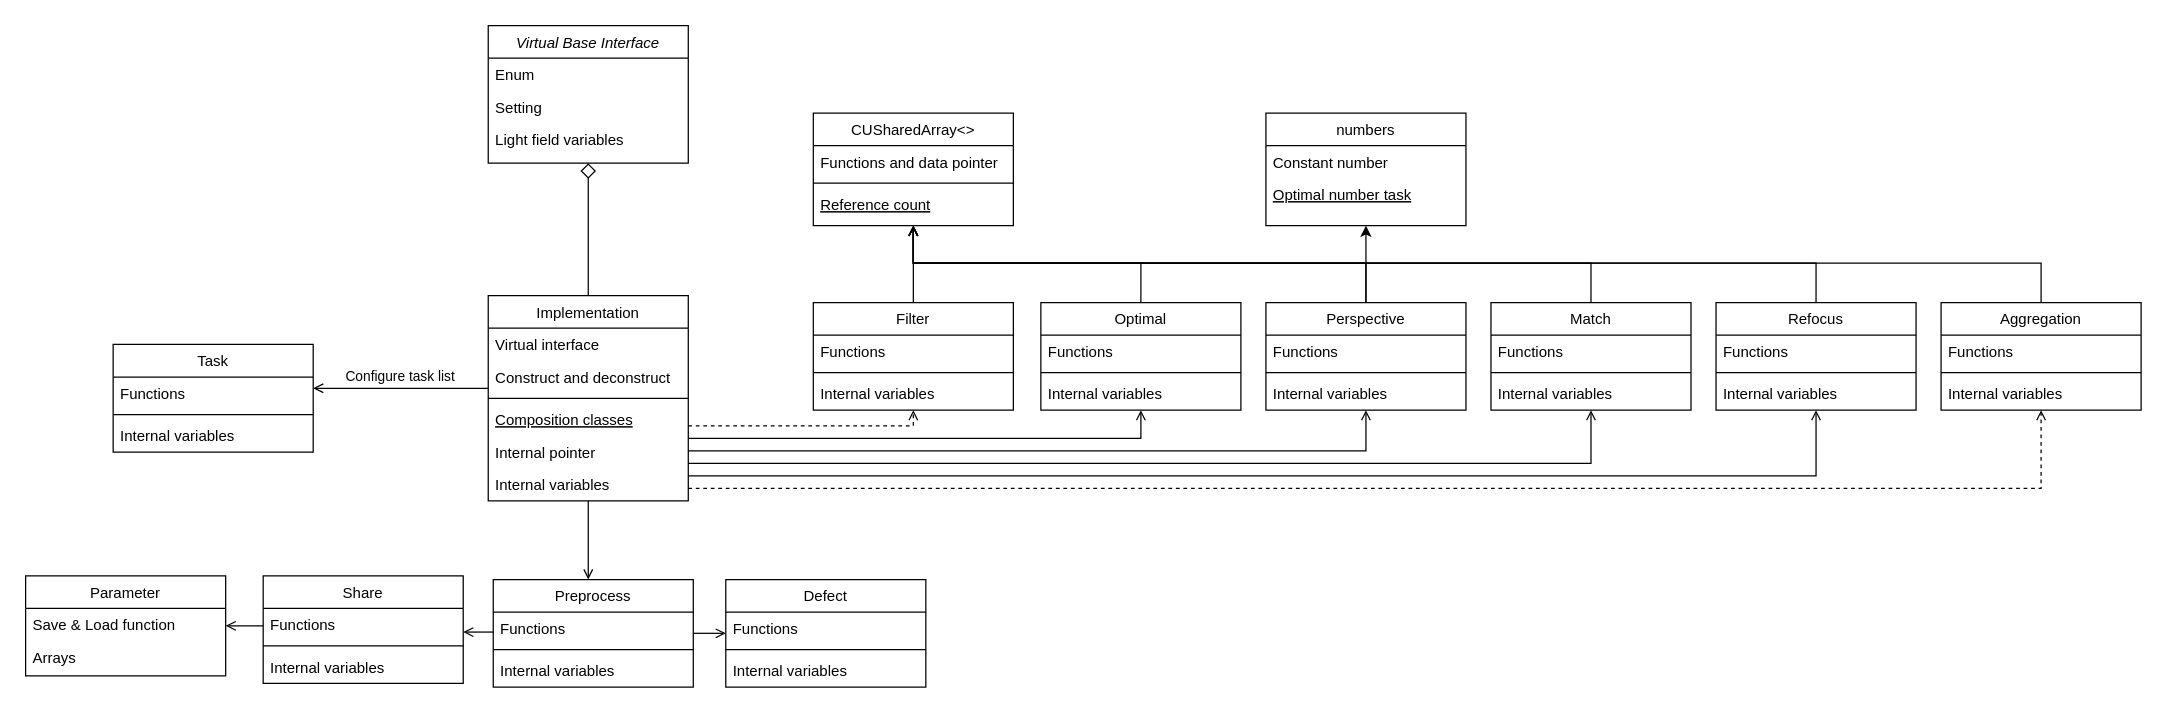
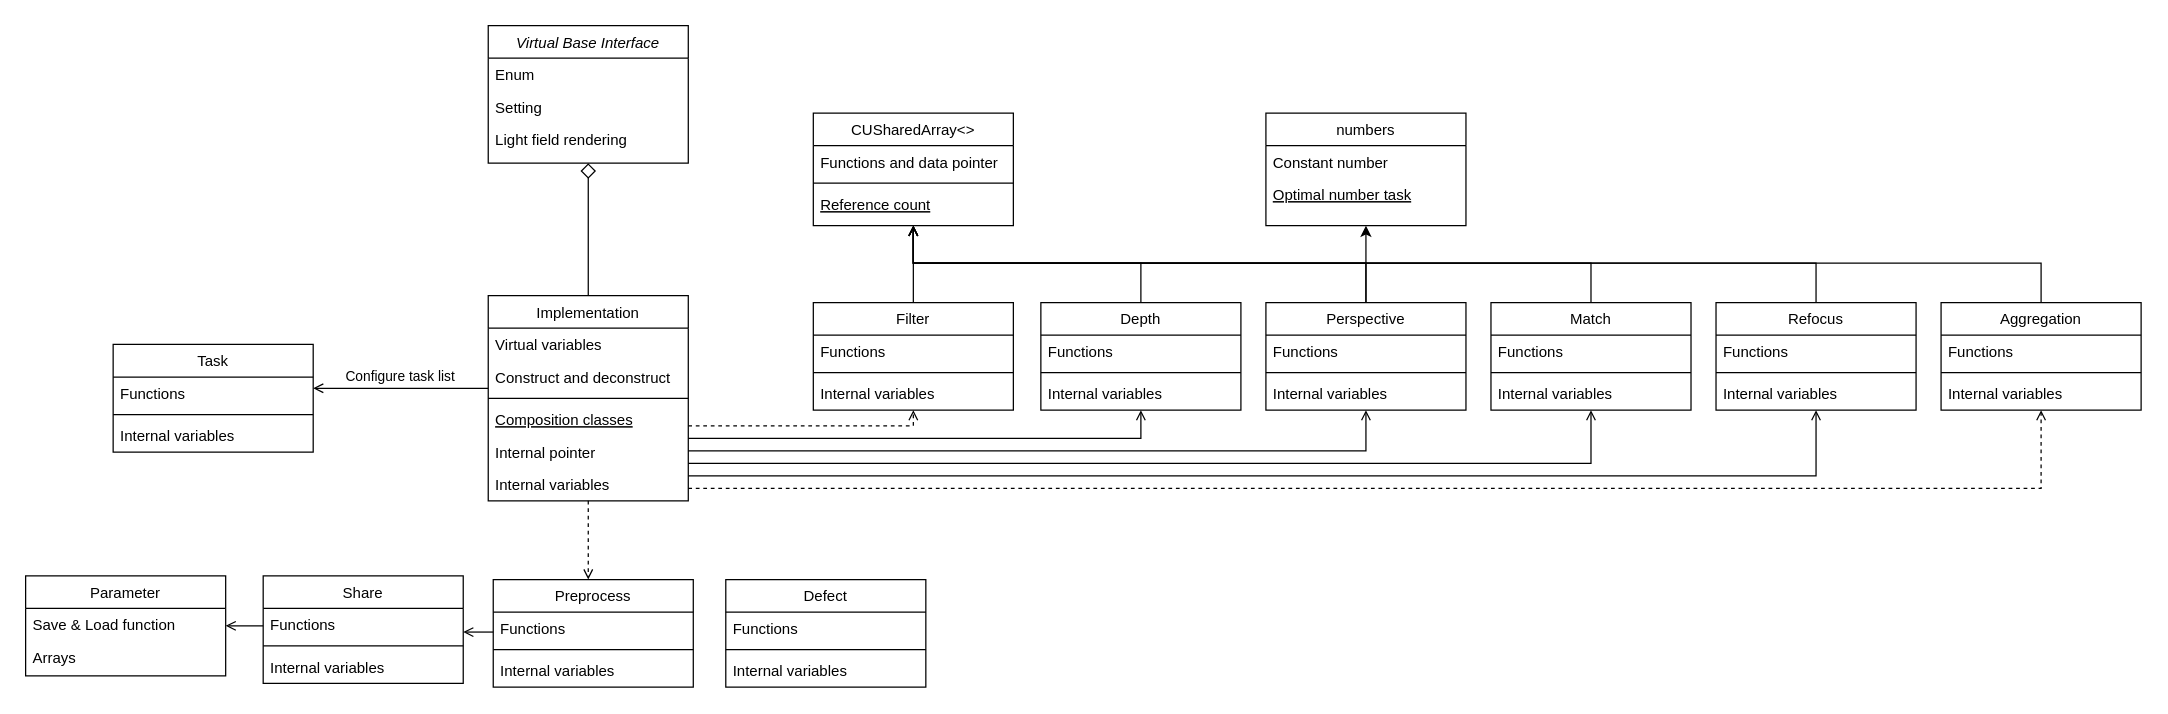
(570, 140) -> (572, 140)
(1140, 319) -> (1140, 319)
(559, 345) -> (557, 345)
(588, 539) -> (588, 539)
(708, 633) -> none
